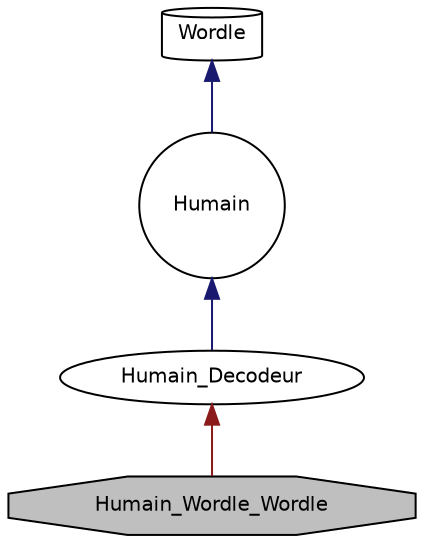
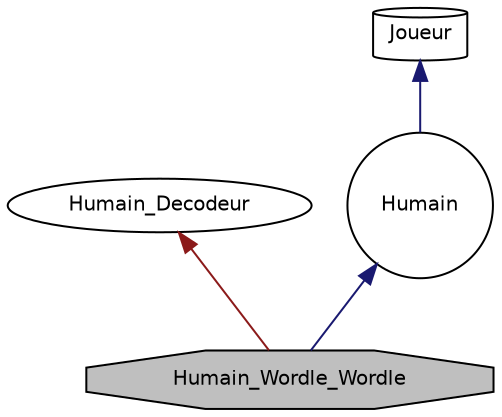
(212, 34) -> (420, 34)
(212, 325) -> (338, 315)
